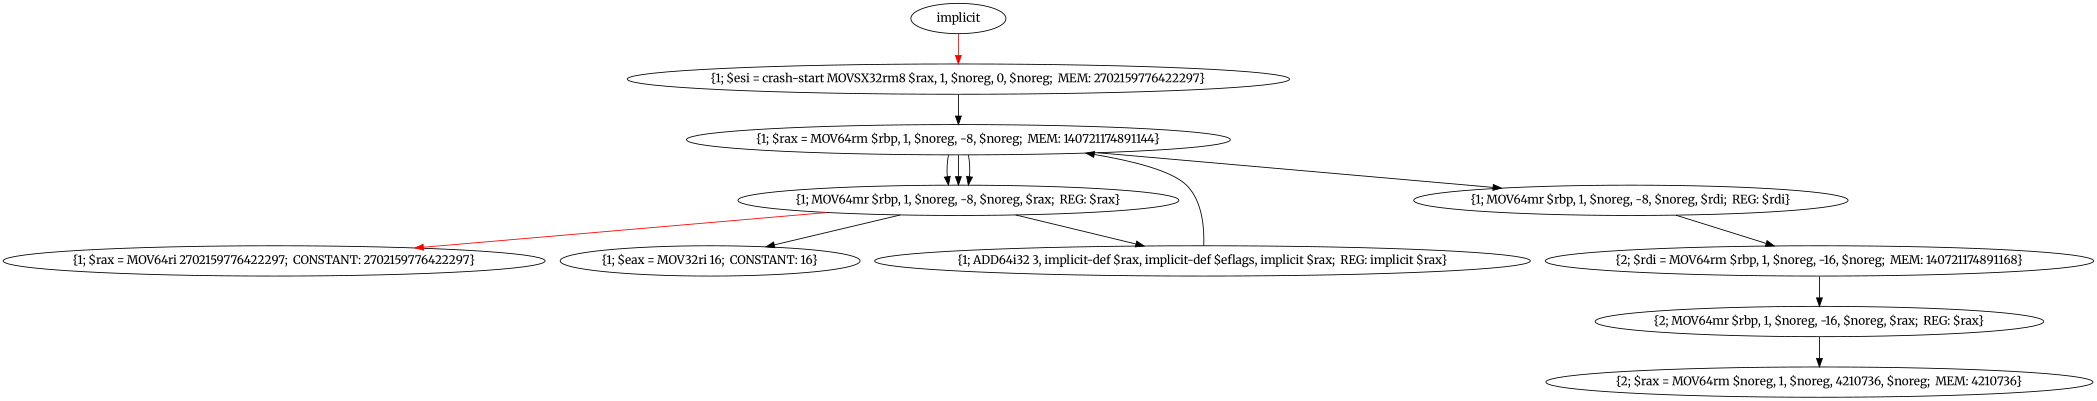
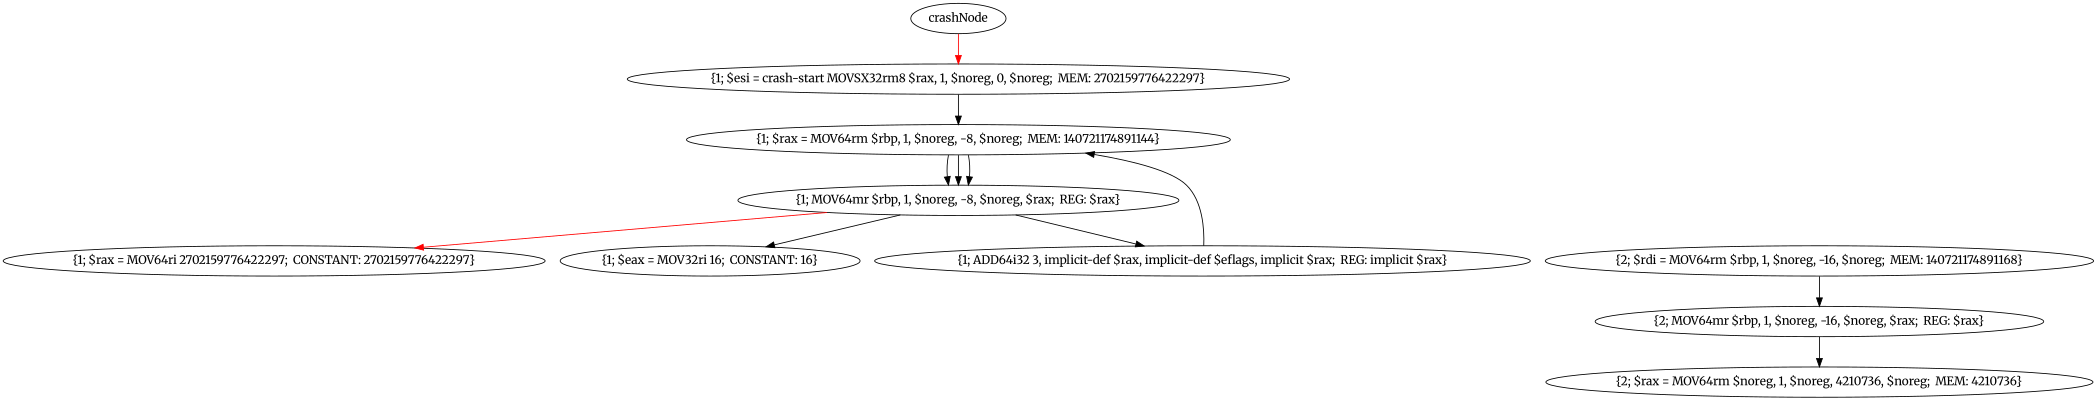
(958, 19) -> (958, 19)
(1631, 200) -> none
